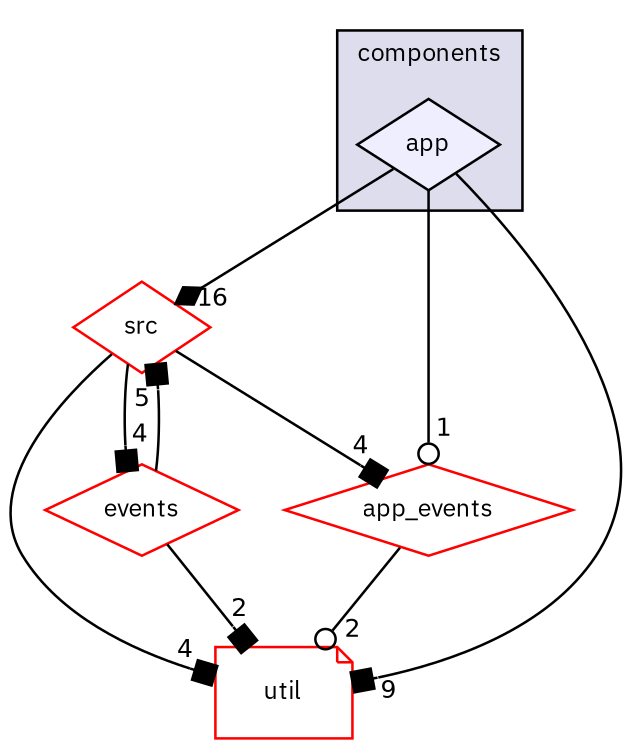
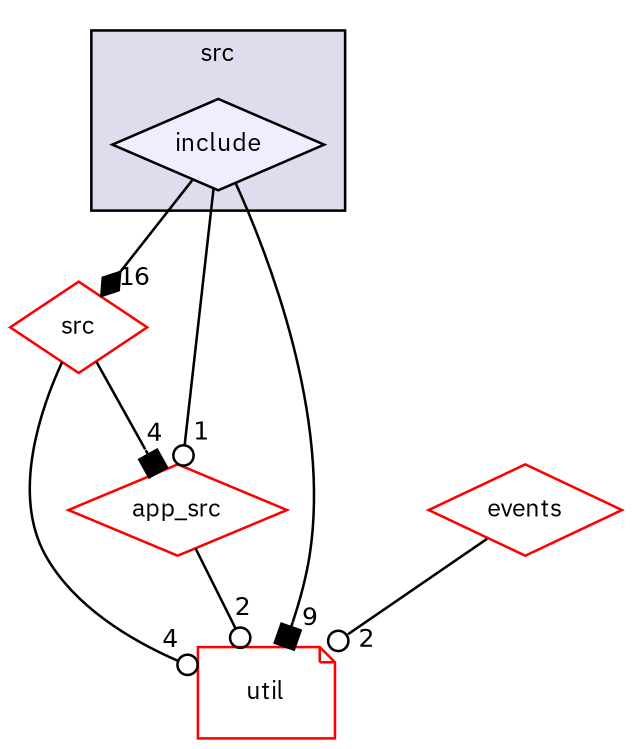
(430, 55) -> (218, 55)
(429, 145) -> (218, 145)
(125, 405) -> none
(159, 431) -> none
(429, 510) -> (178, 510)
(17, 541) -> (40, 542)
(200, 585) -> (417, 587)
